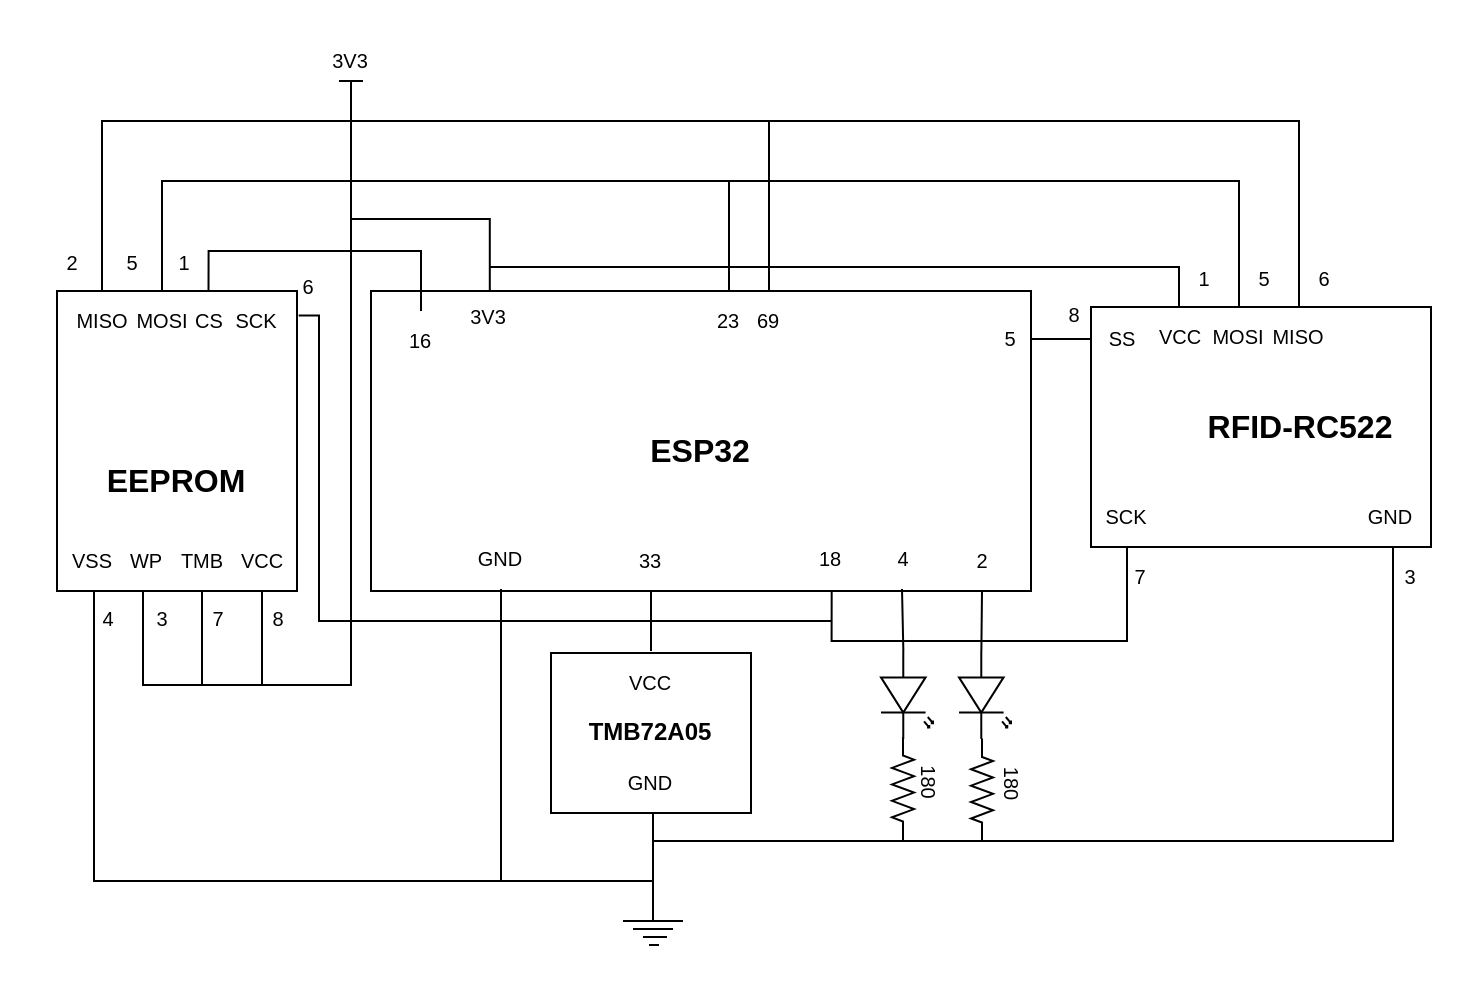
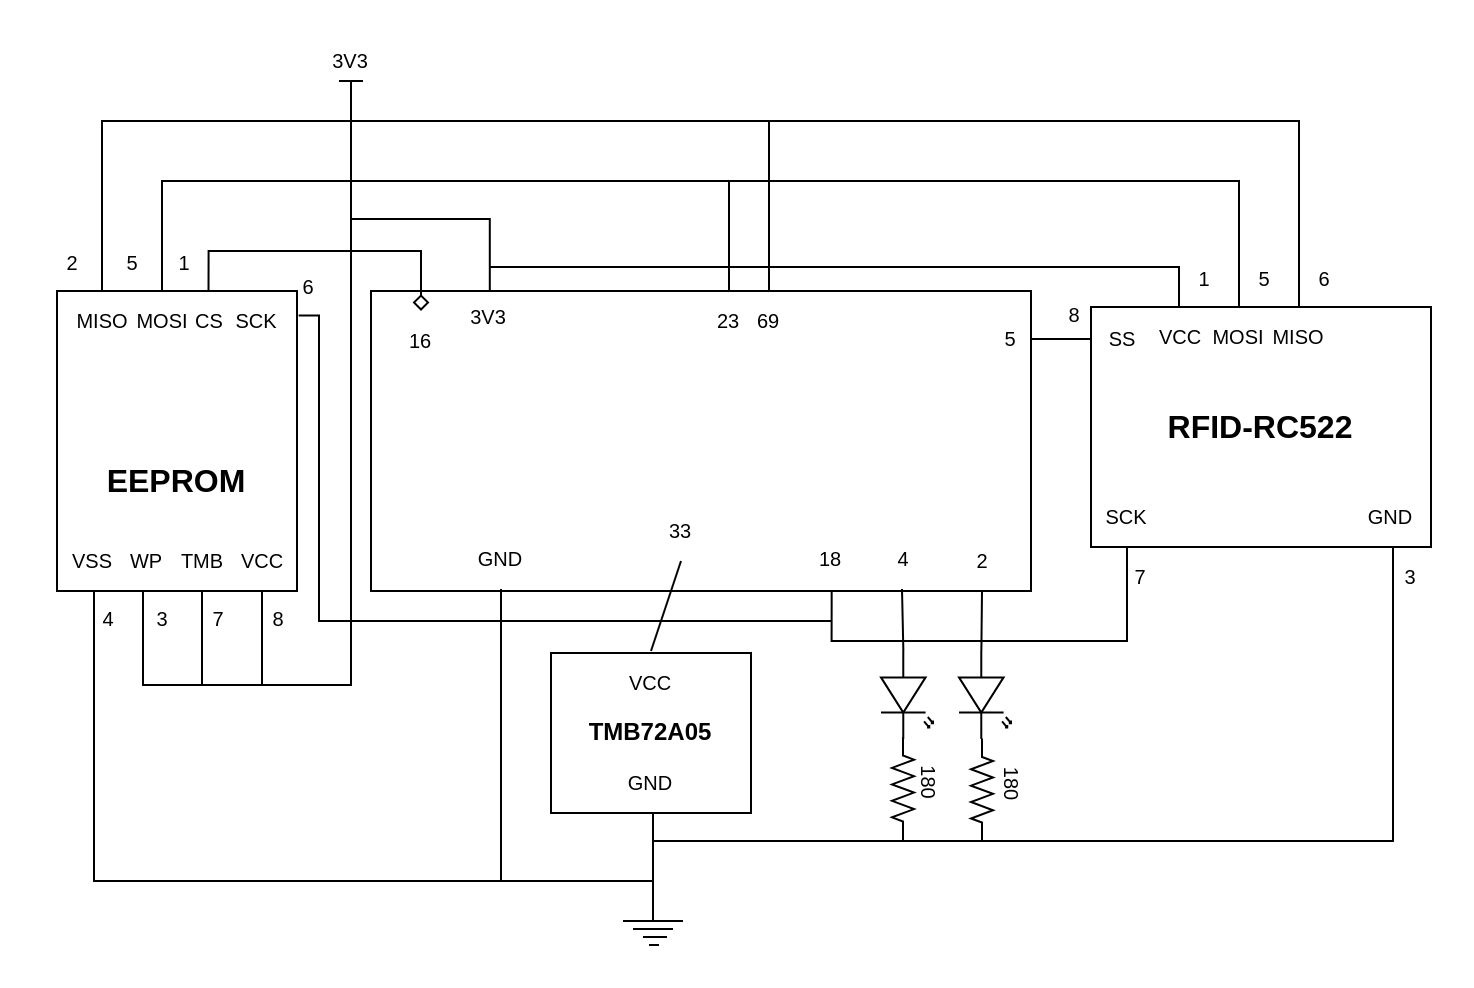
(421, 302) -> (421, 295)
(1301, 427) -> (1261, 427)
(701, 451) -> none
(651, 561) -> (681, 531)
